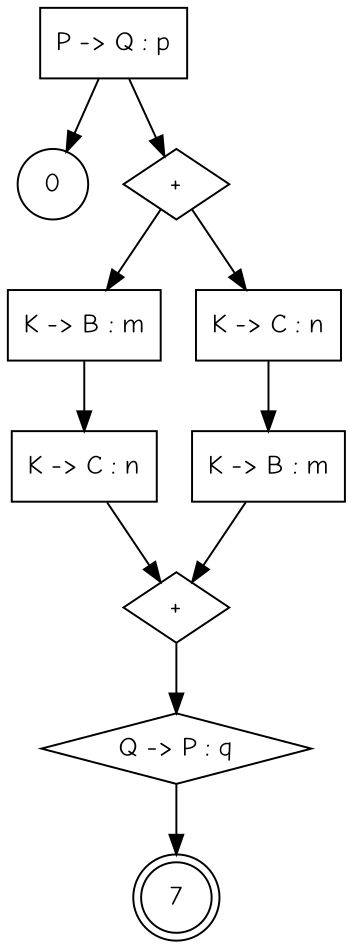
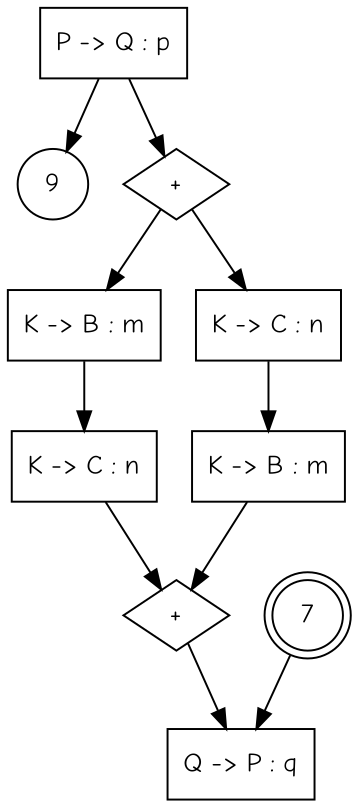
(53, 184) -> (53, 184)
(176, 749) -> (241, 764)
(176, 809) -> (277, 683)
